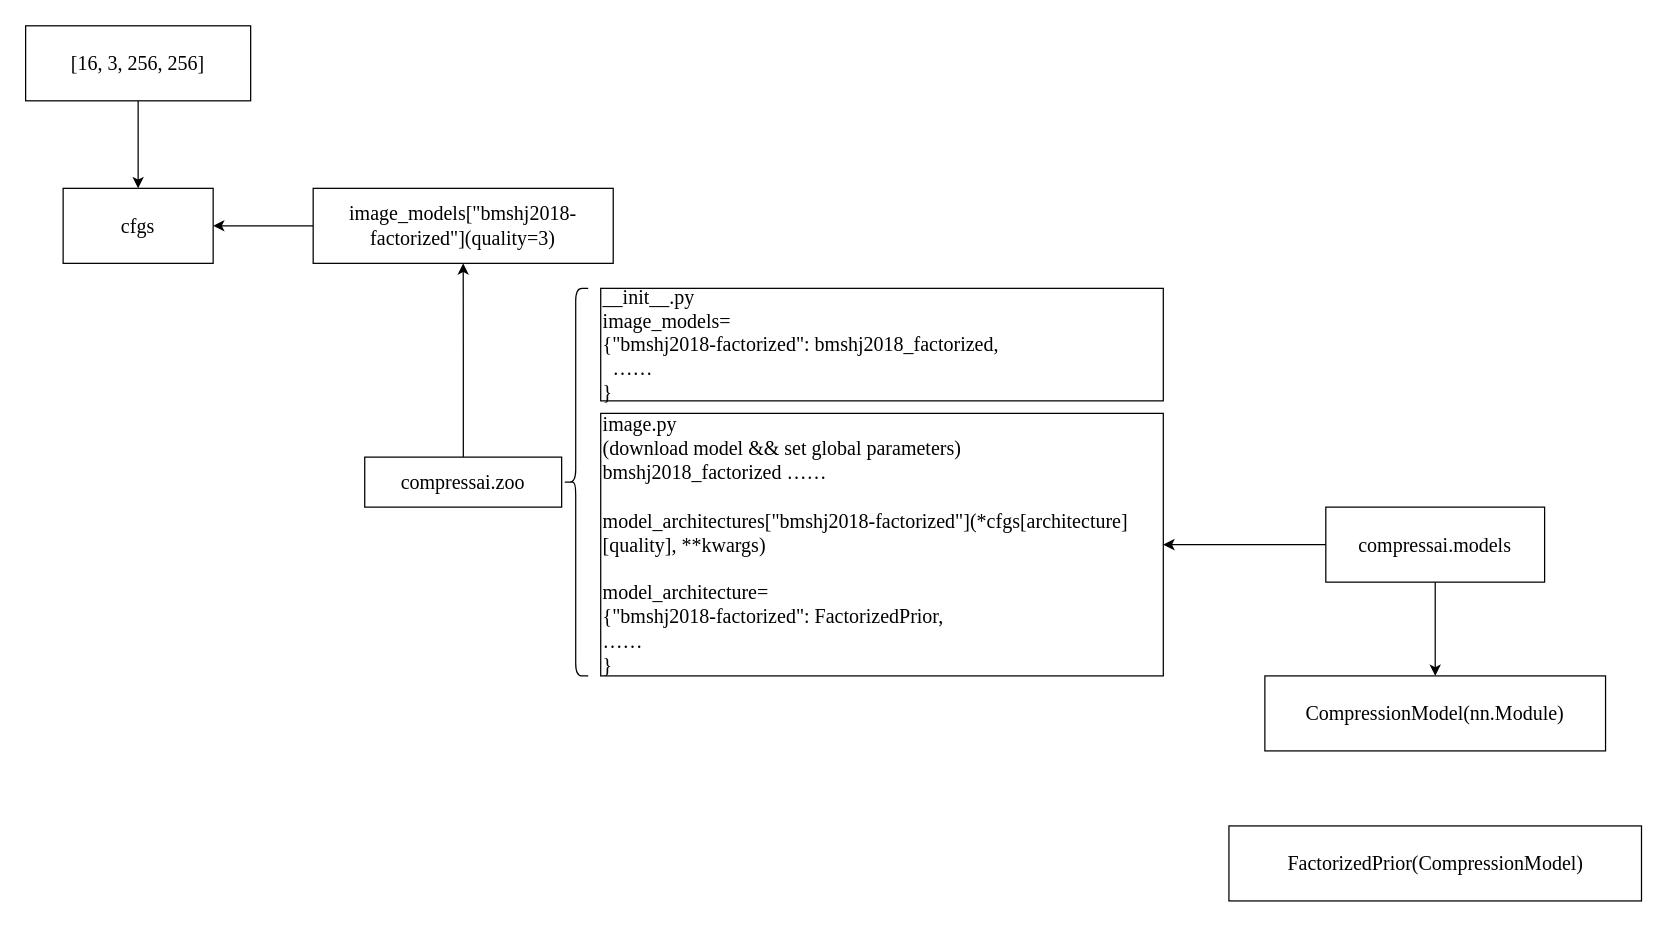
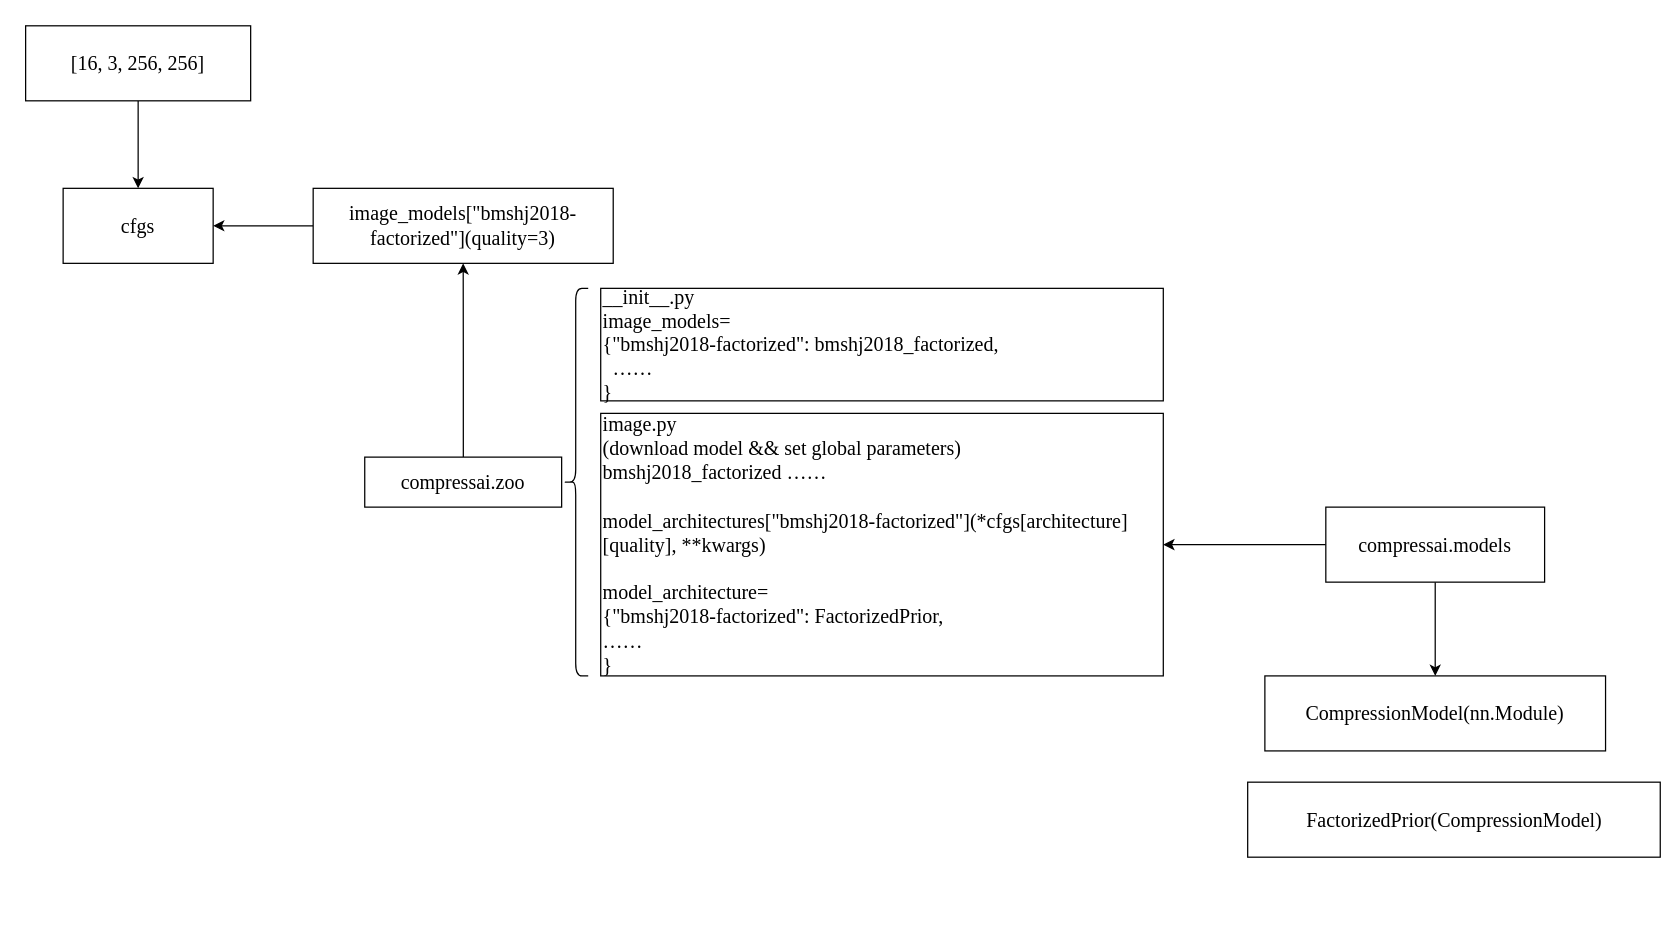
(1435, 863) -> (1454, 819)
